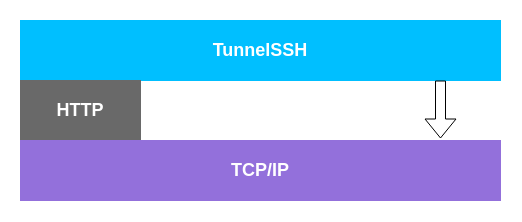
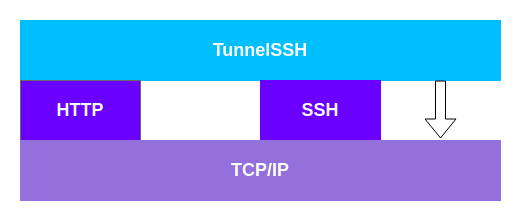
(81, 111) -> (81, 111)
none -> (321, 111)
